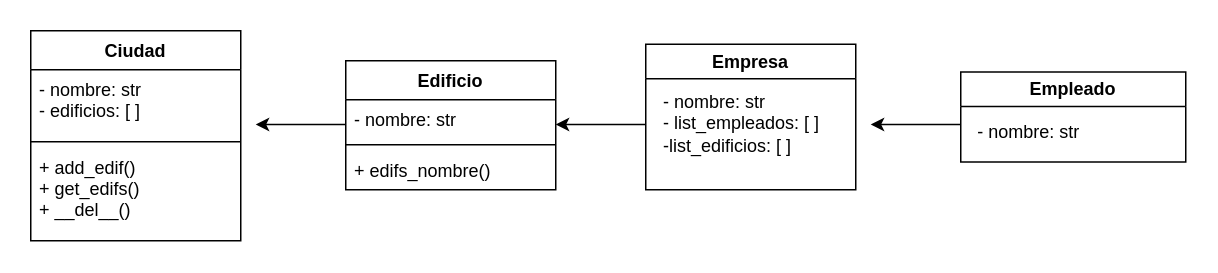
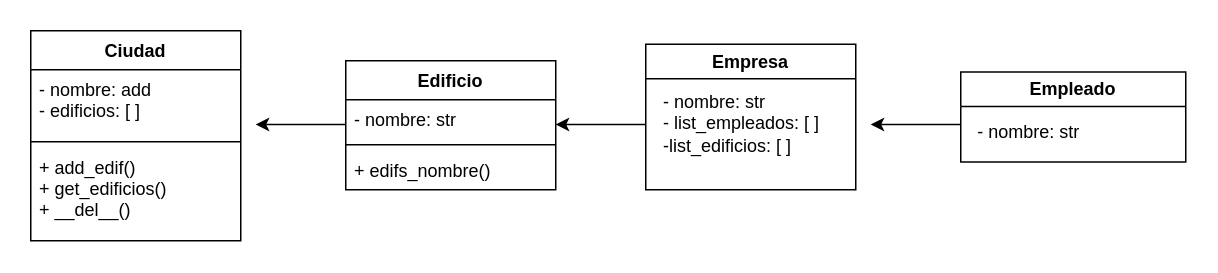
(98, 90) -> (98, 90)
(95, 168) -> (95, 168)
